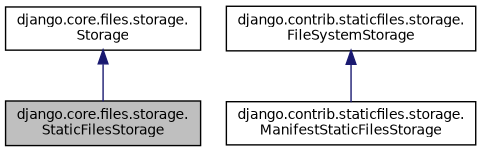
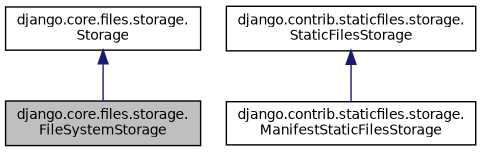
(351, 29) -> (351, 29)
(103, 123) -> (103, 123)
